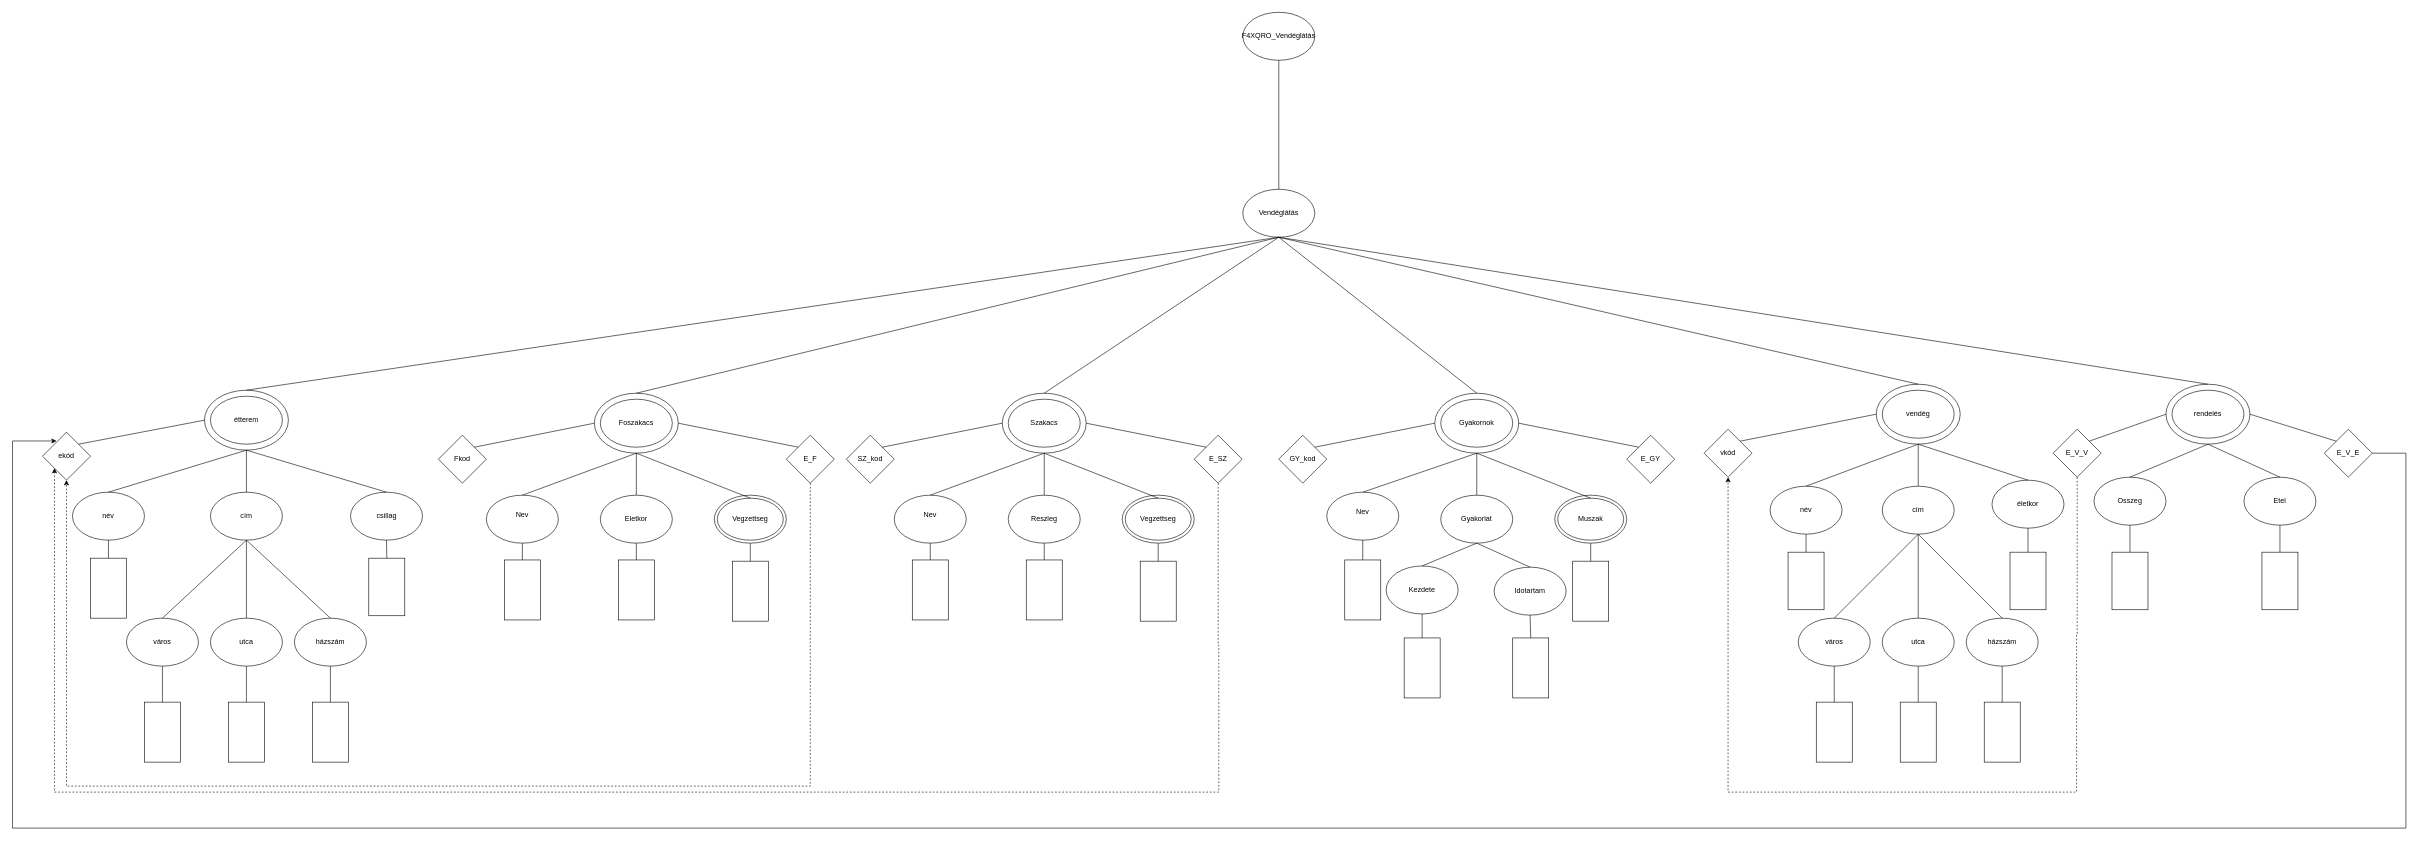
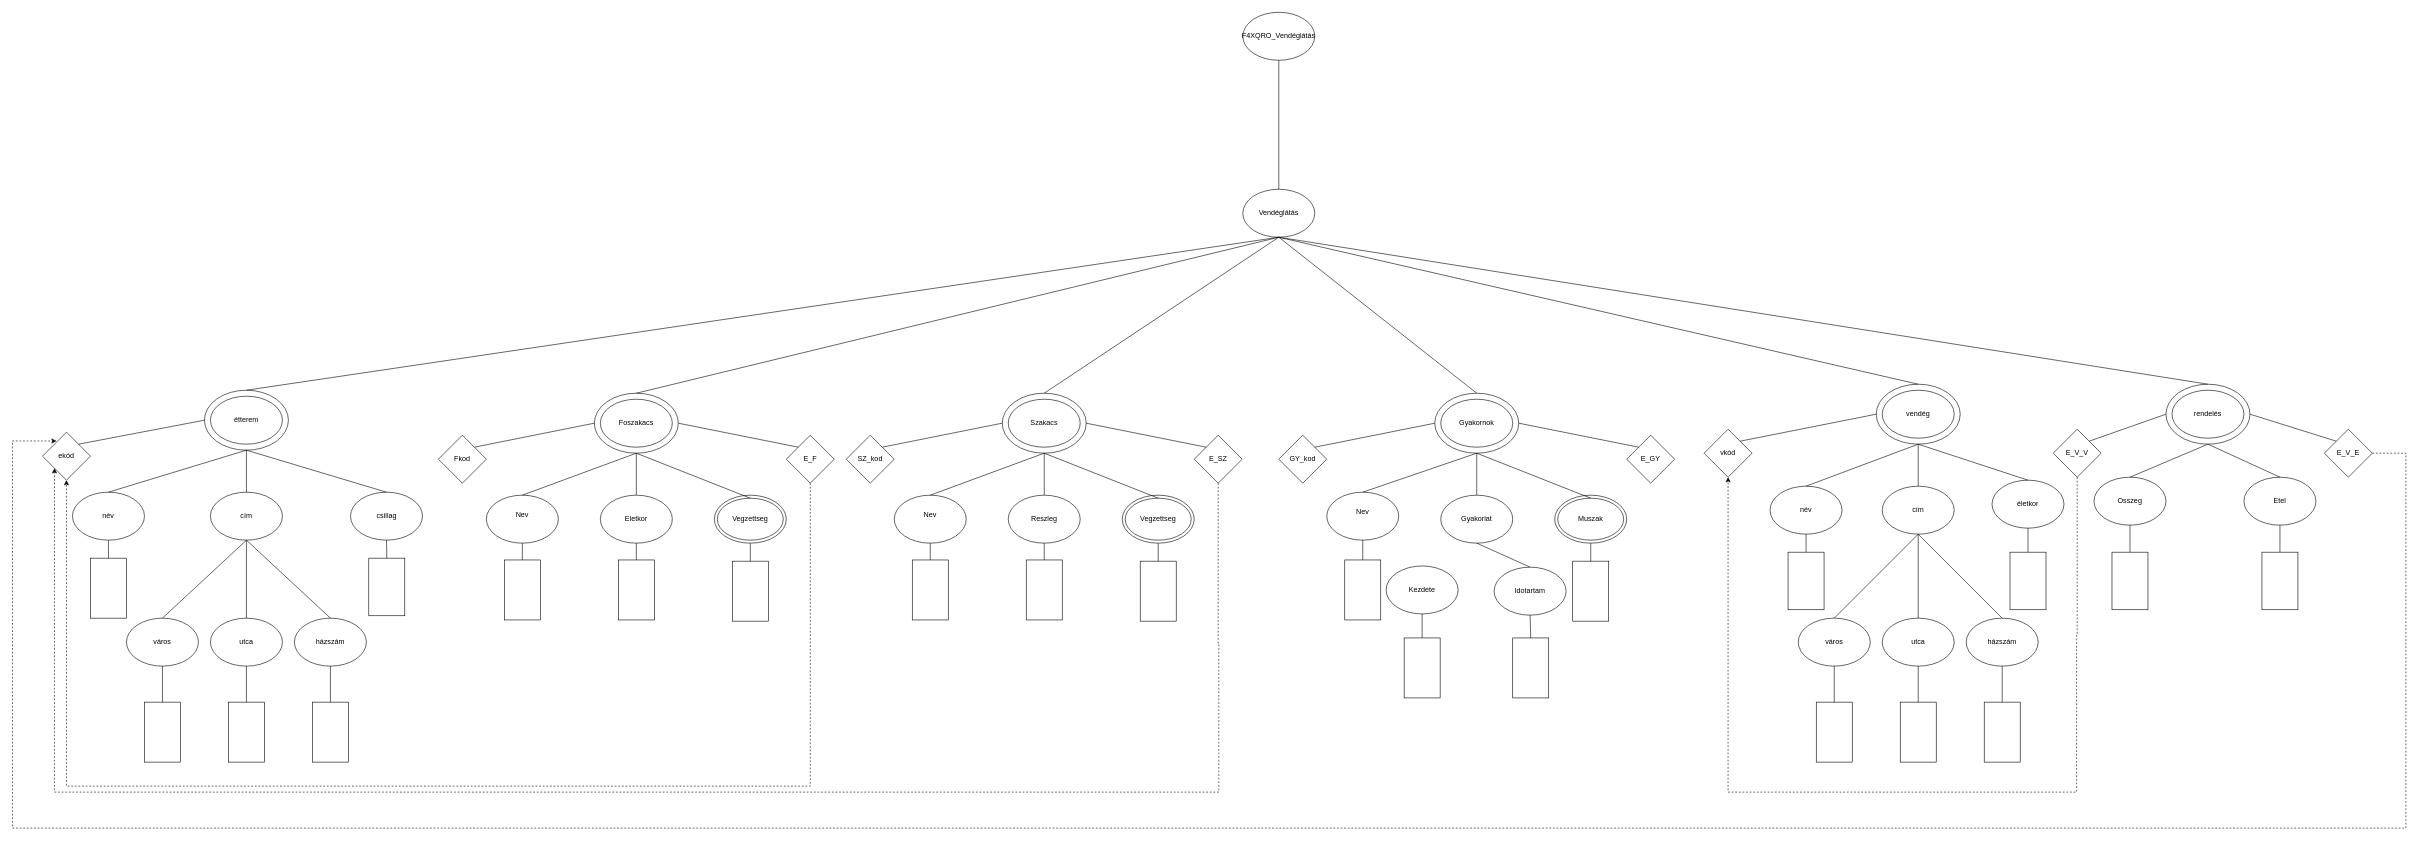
(1448, 555) -> none
(1200, 828) -> (1200, 828)
